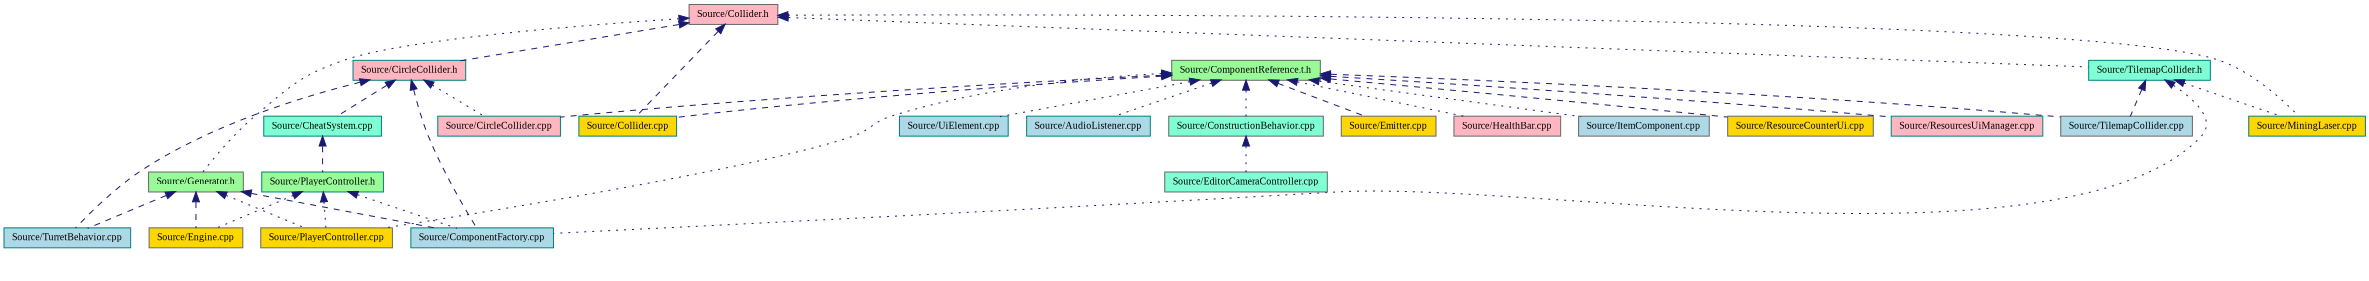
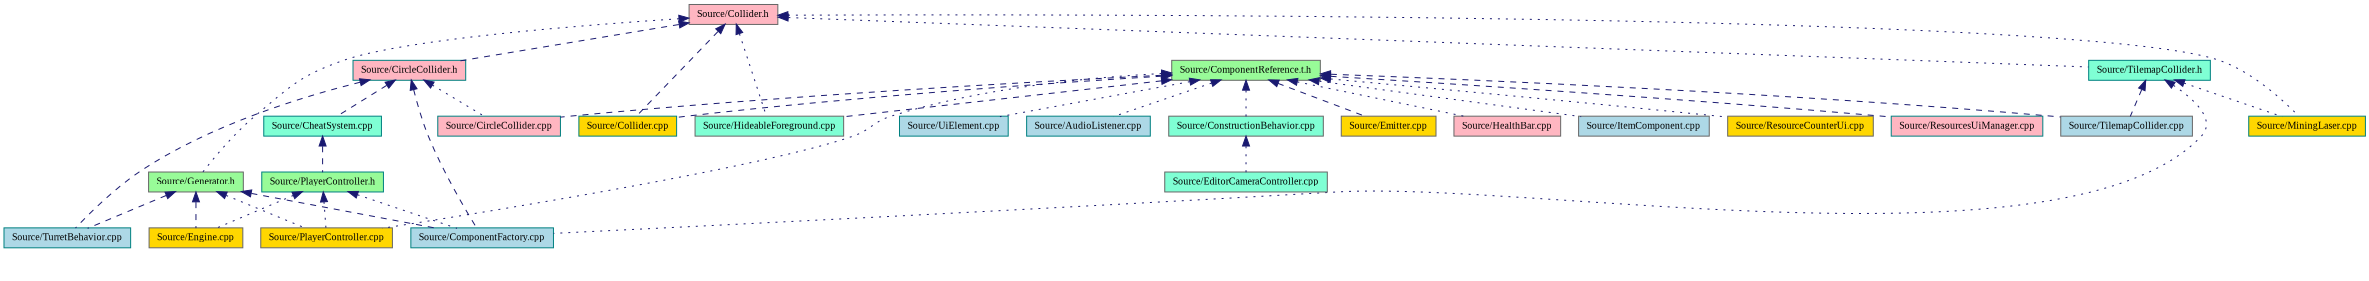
(1529, 97) -> (1529, 97)
none -> (769, 126)
